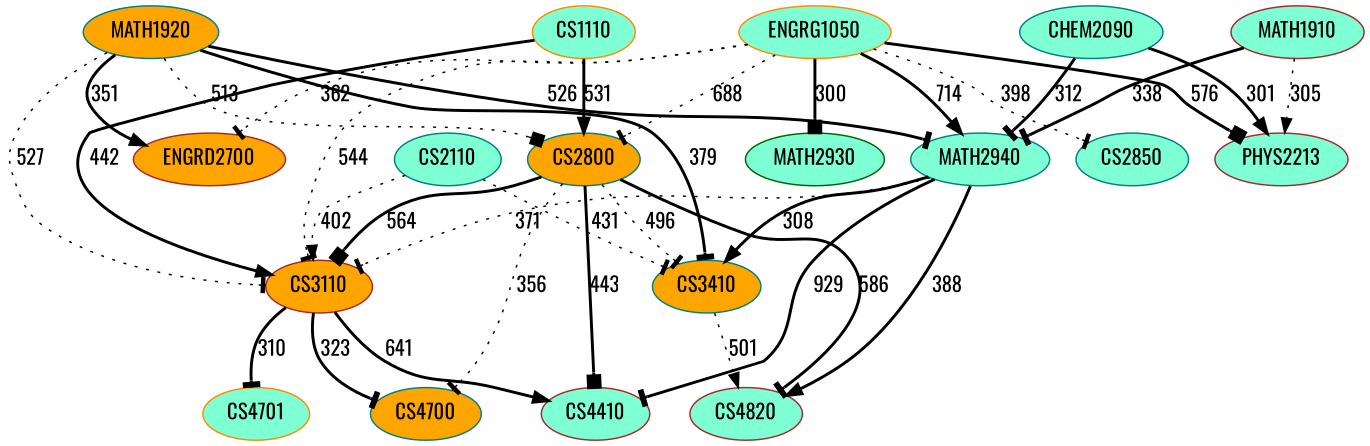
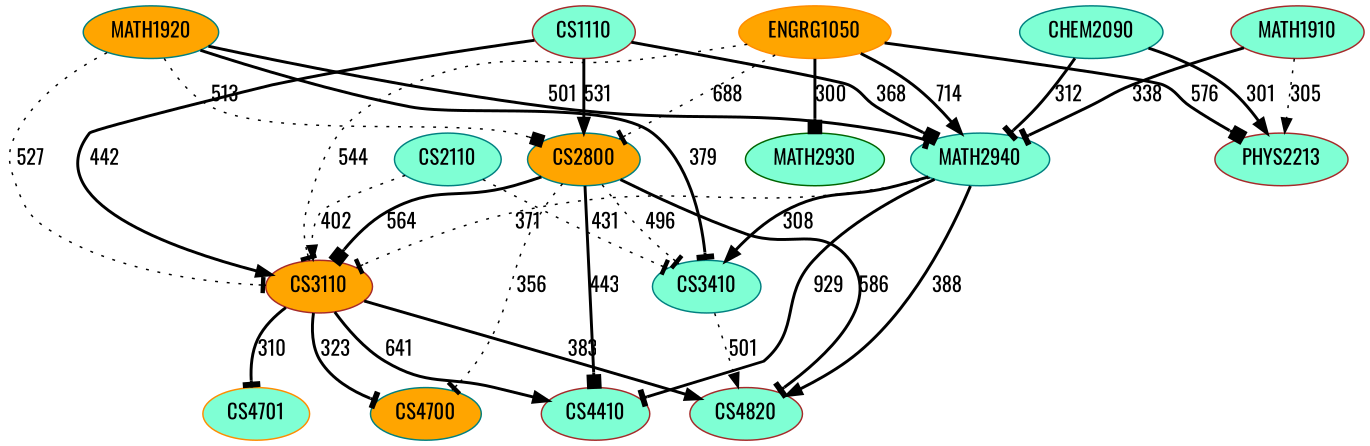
(584, 32) -> (584, 32)
(815, 32) -> (815, 32)
none -> (784, 71)
(563, 96) -> (563, 96)
(209, 159) -> none
(1132, 159) -> none
(707, 287) -> (707, 287)
none -> (525, 347)
